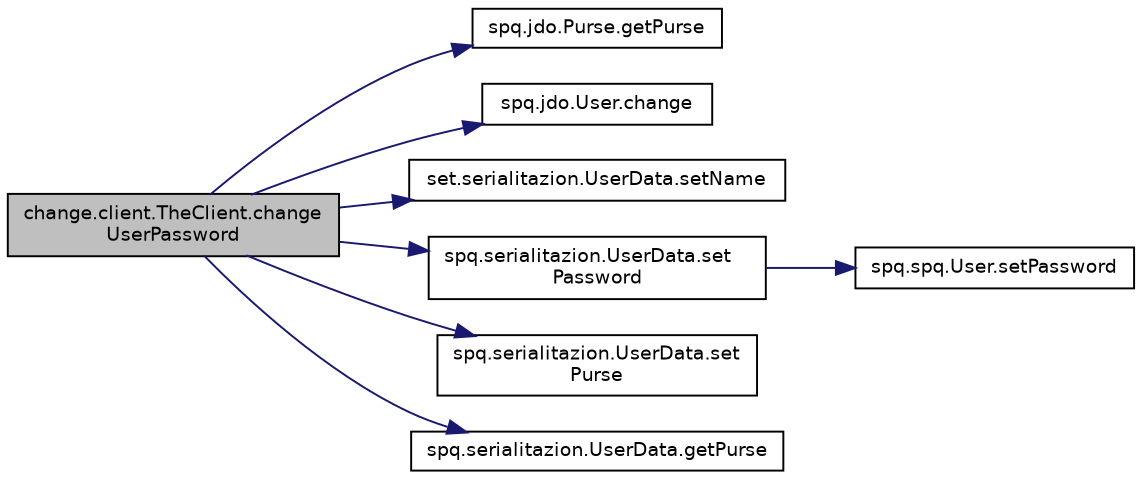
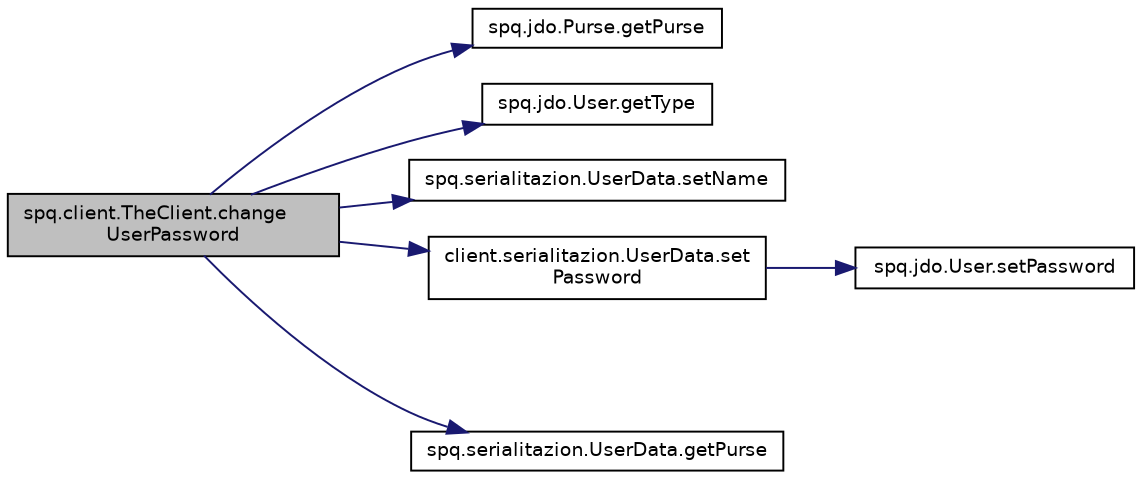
(597, 104) -> (597, 104)
(597, 180) -> (597, 180)
(173, 225) -> (173, 225)
(597, 268) -> (597, 268)
(995, 268) -> (995, 268)
(597, 365) -> none
